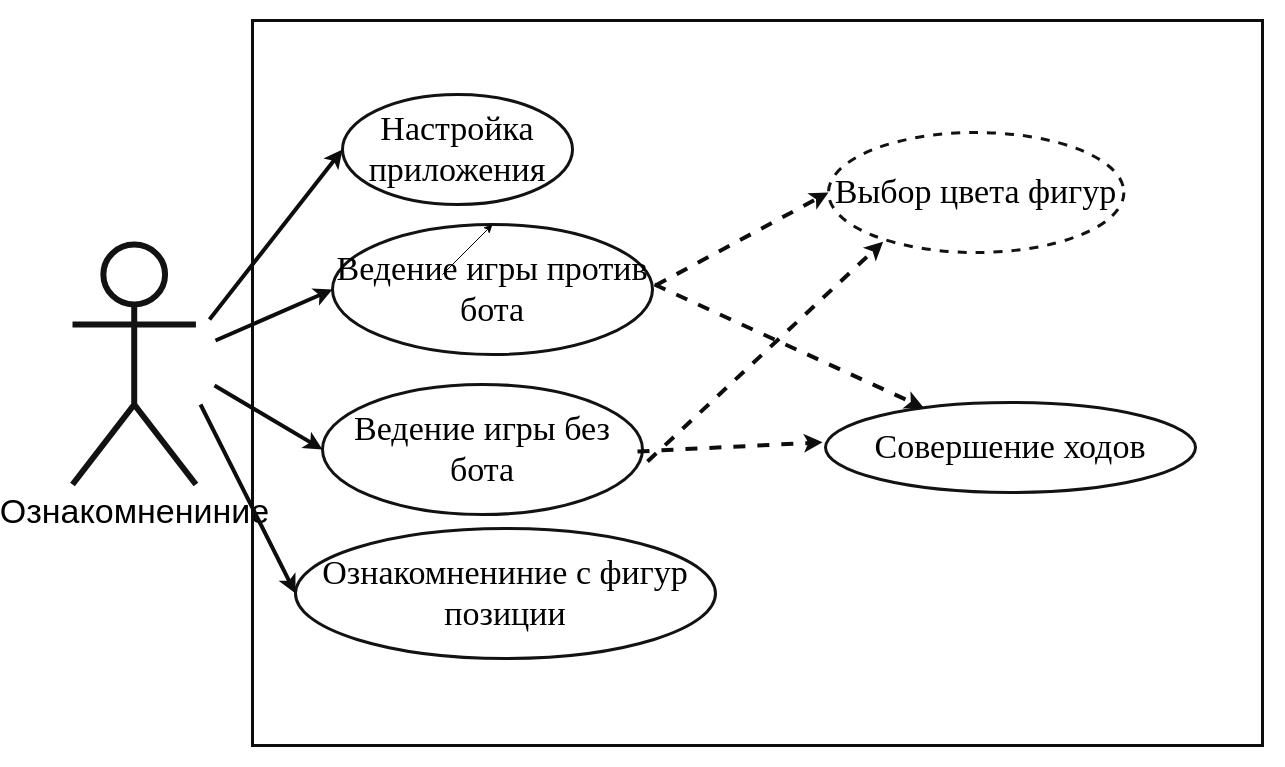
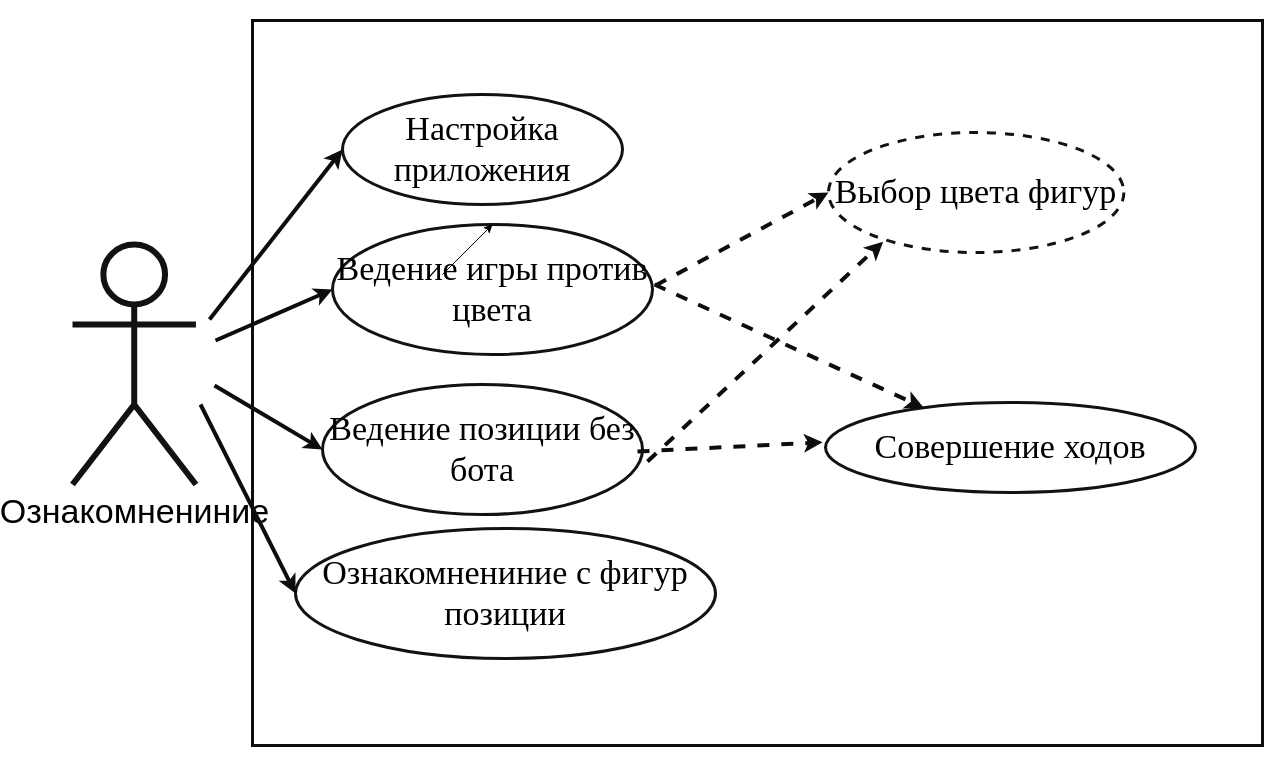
(458, 150) -> (483, 150)
(493, 290) -> (493, 290)
(483, 450) -> (483, 450)
